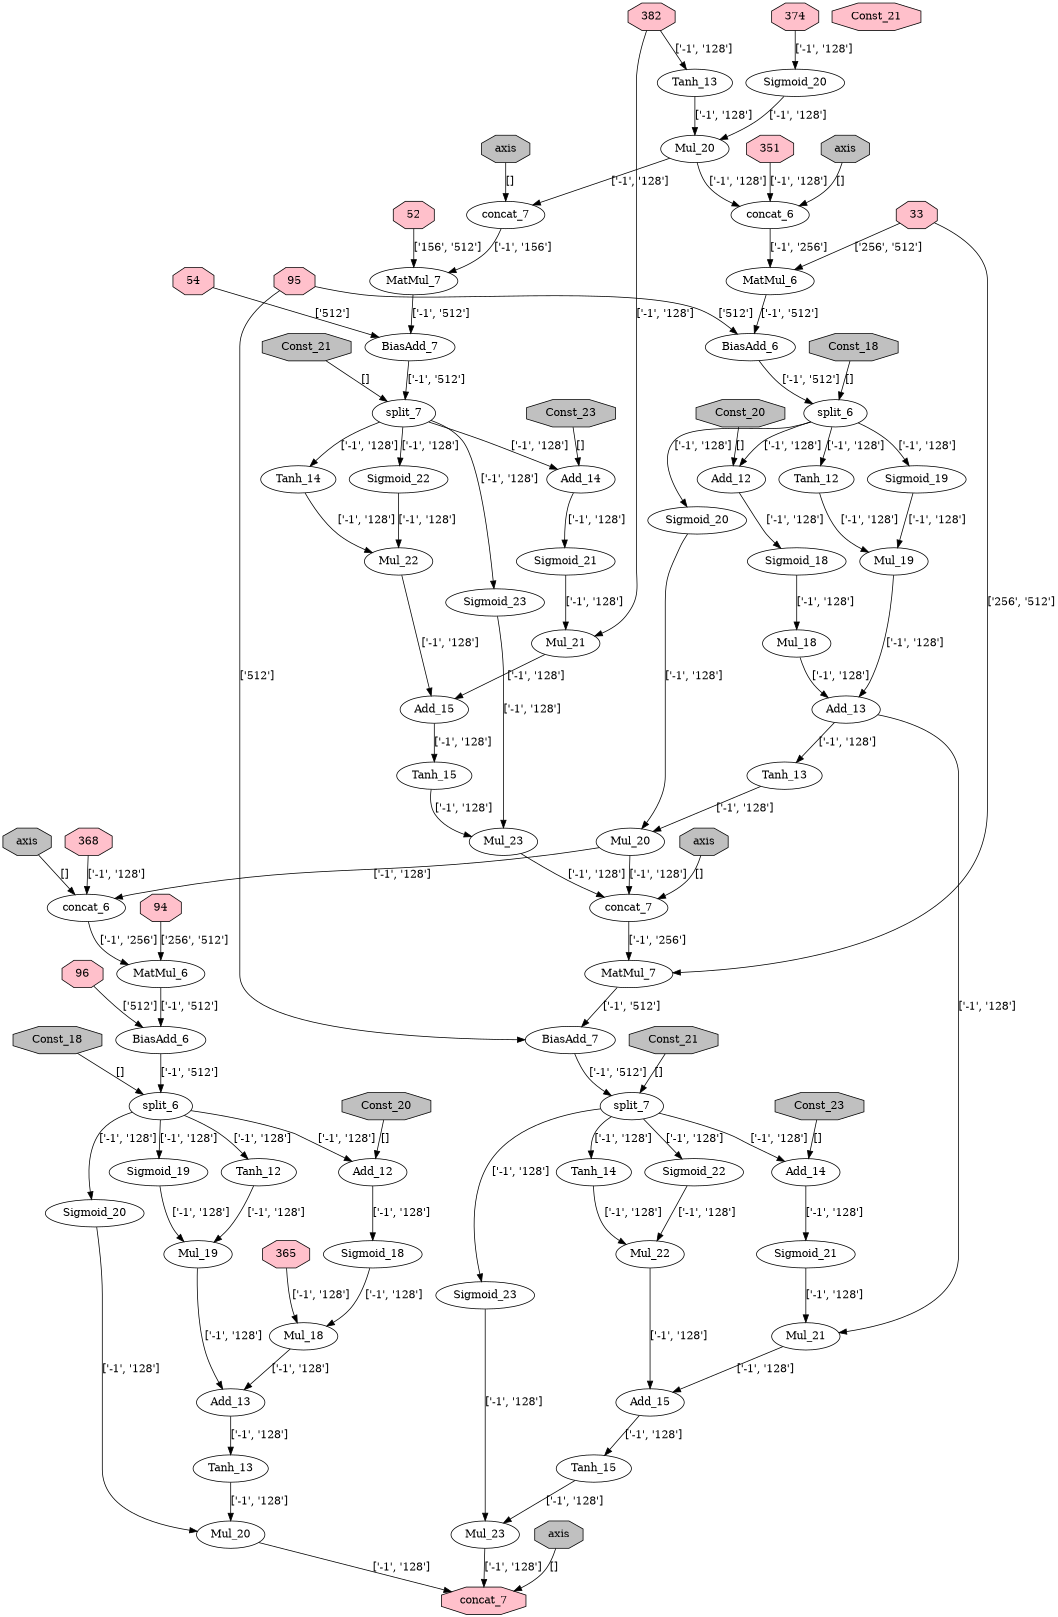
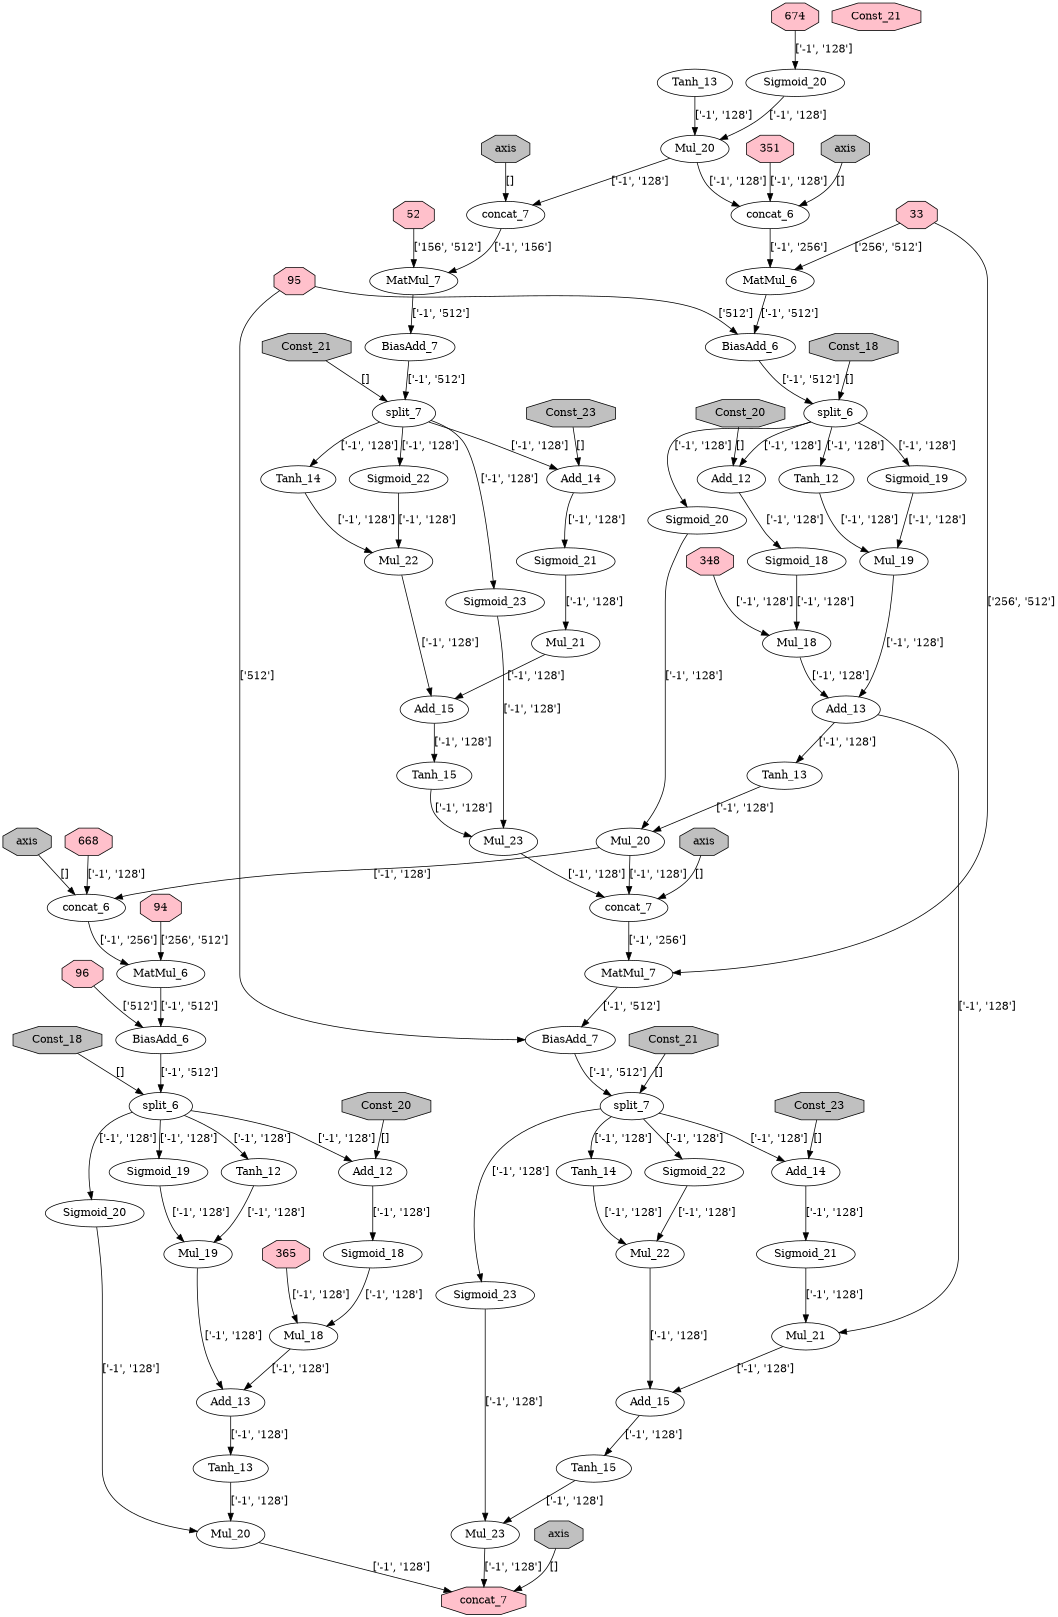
(652, 17) -> none
(795, 17) -> (795, 17)
(193, 281) -> none
none -> (710, 561)
(89, 842) -> (89, 842)
